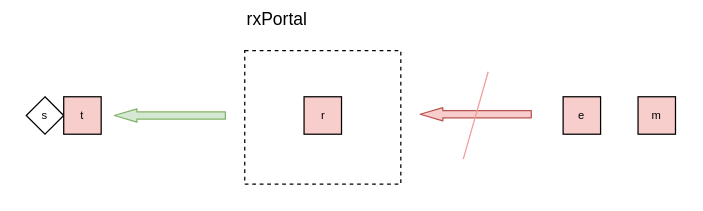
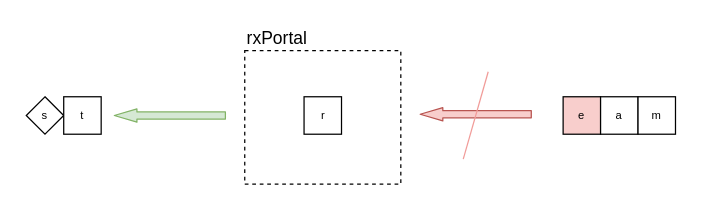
(341, 19) -> (341, 38)
(82, 116) -> (82, 116)
(323, 116) -> (323, 116)
none -> (619, 116)
(657, 116) -> (657, 116)
